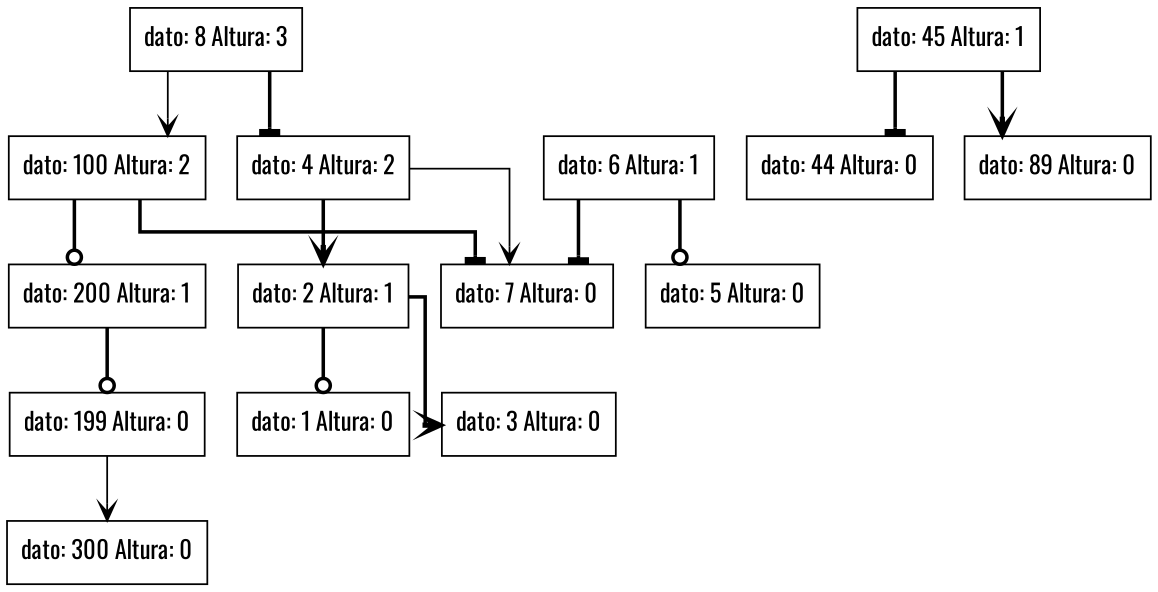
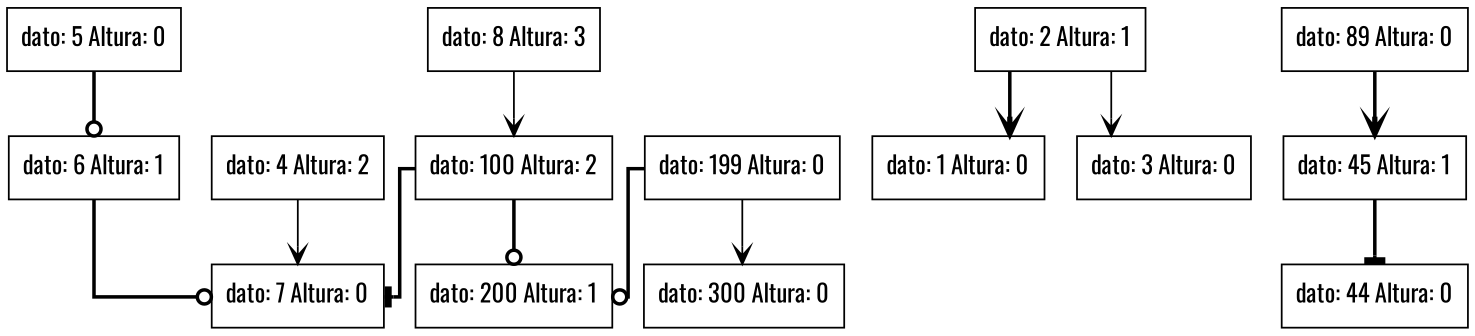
(1002, 95) -> (1375, 95)
(270, 99) -> none
(323, 221) -> none
(680, 225) -> (94, 97)
(578, 227) -> (97, 297)
(107, 353) -> (628, 225)
(323, 353) -> (1010, 95)
(425, 354) -> (1111, 95)
